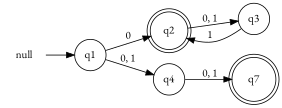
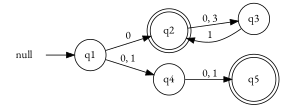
(210, 19) -> (210, 19)
(254, 79) -> (254, 79)
